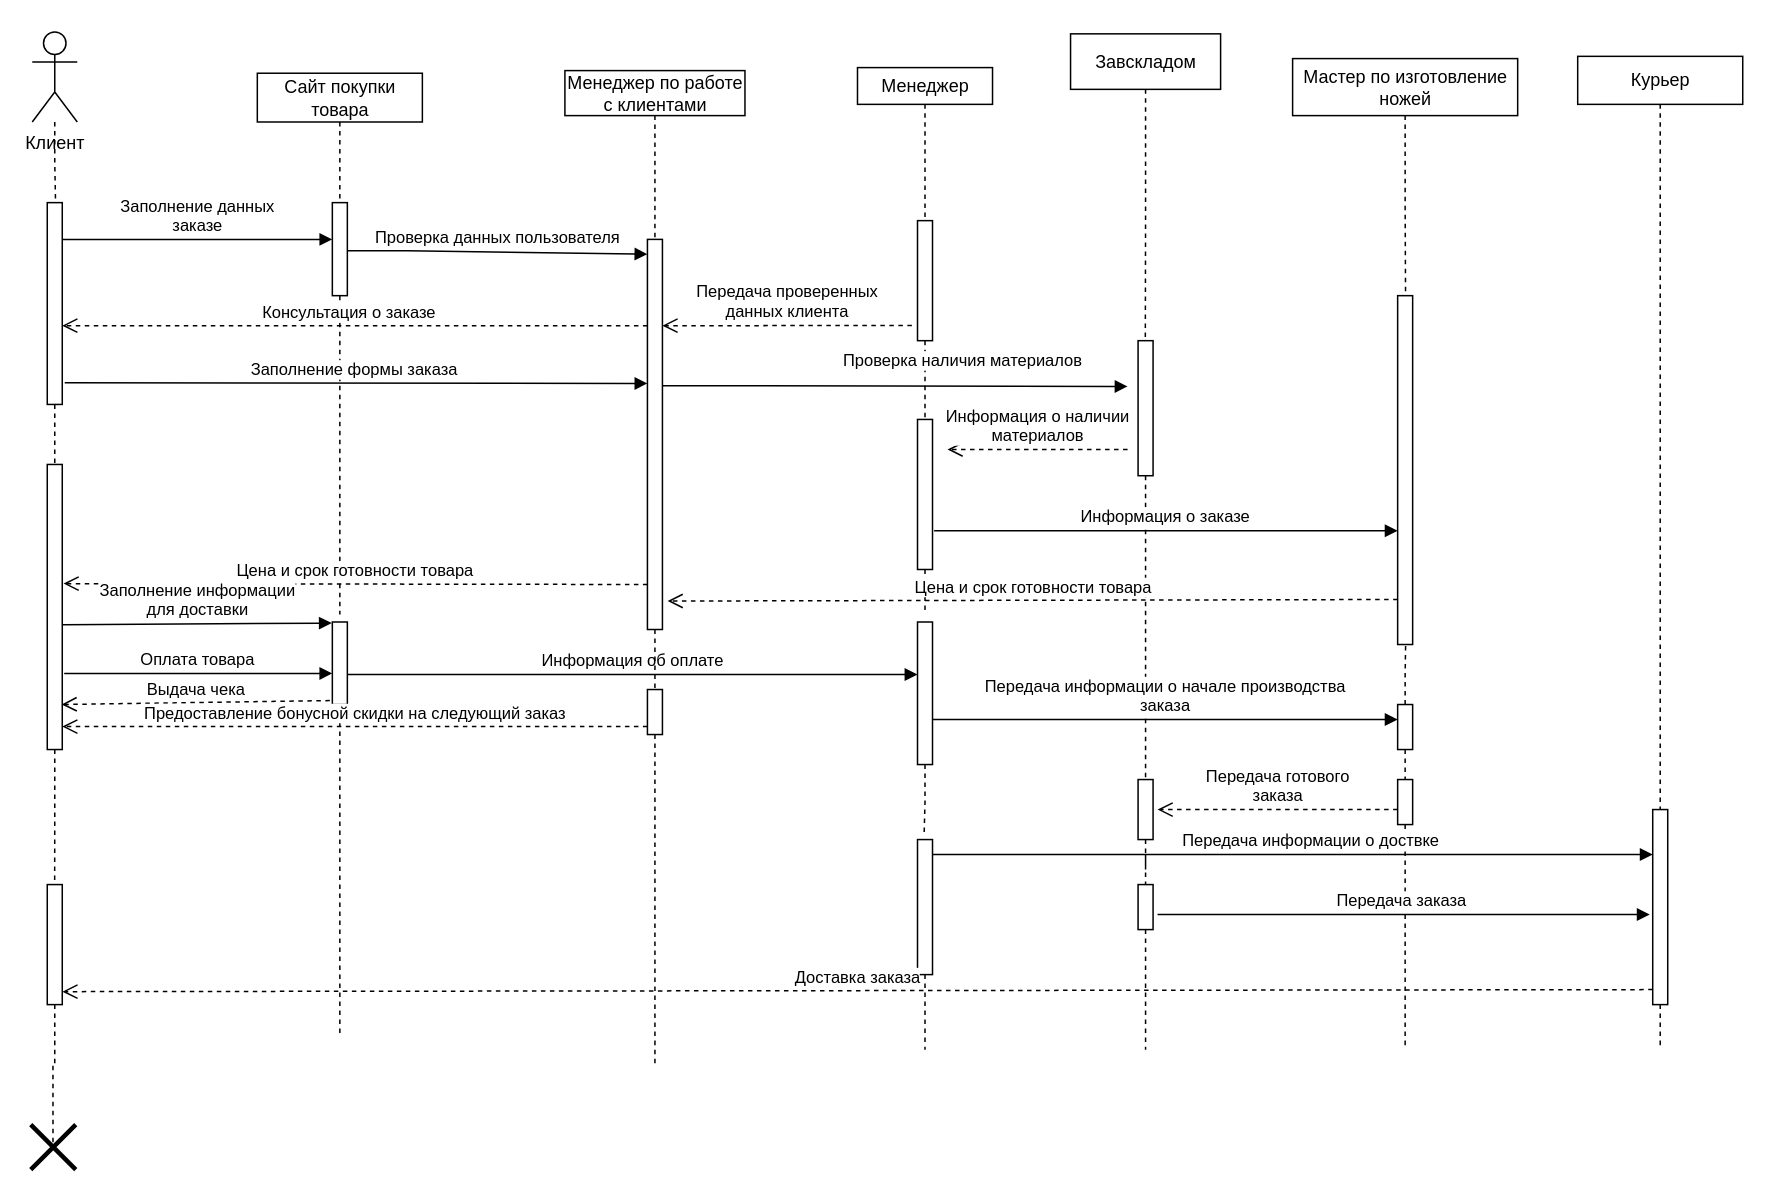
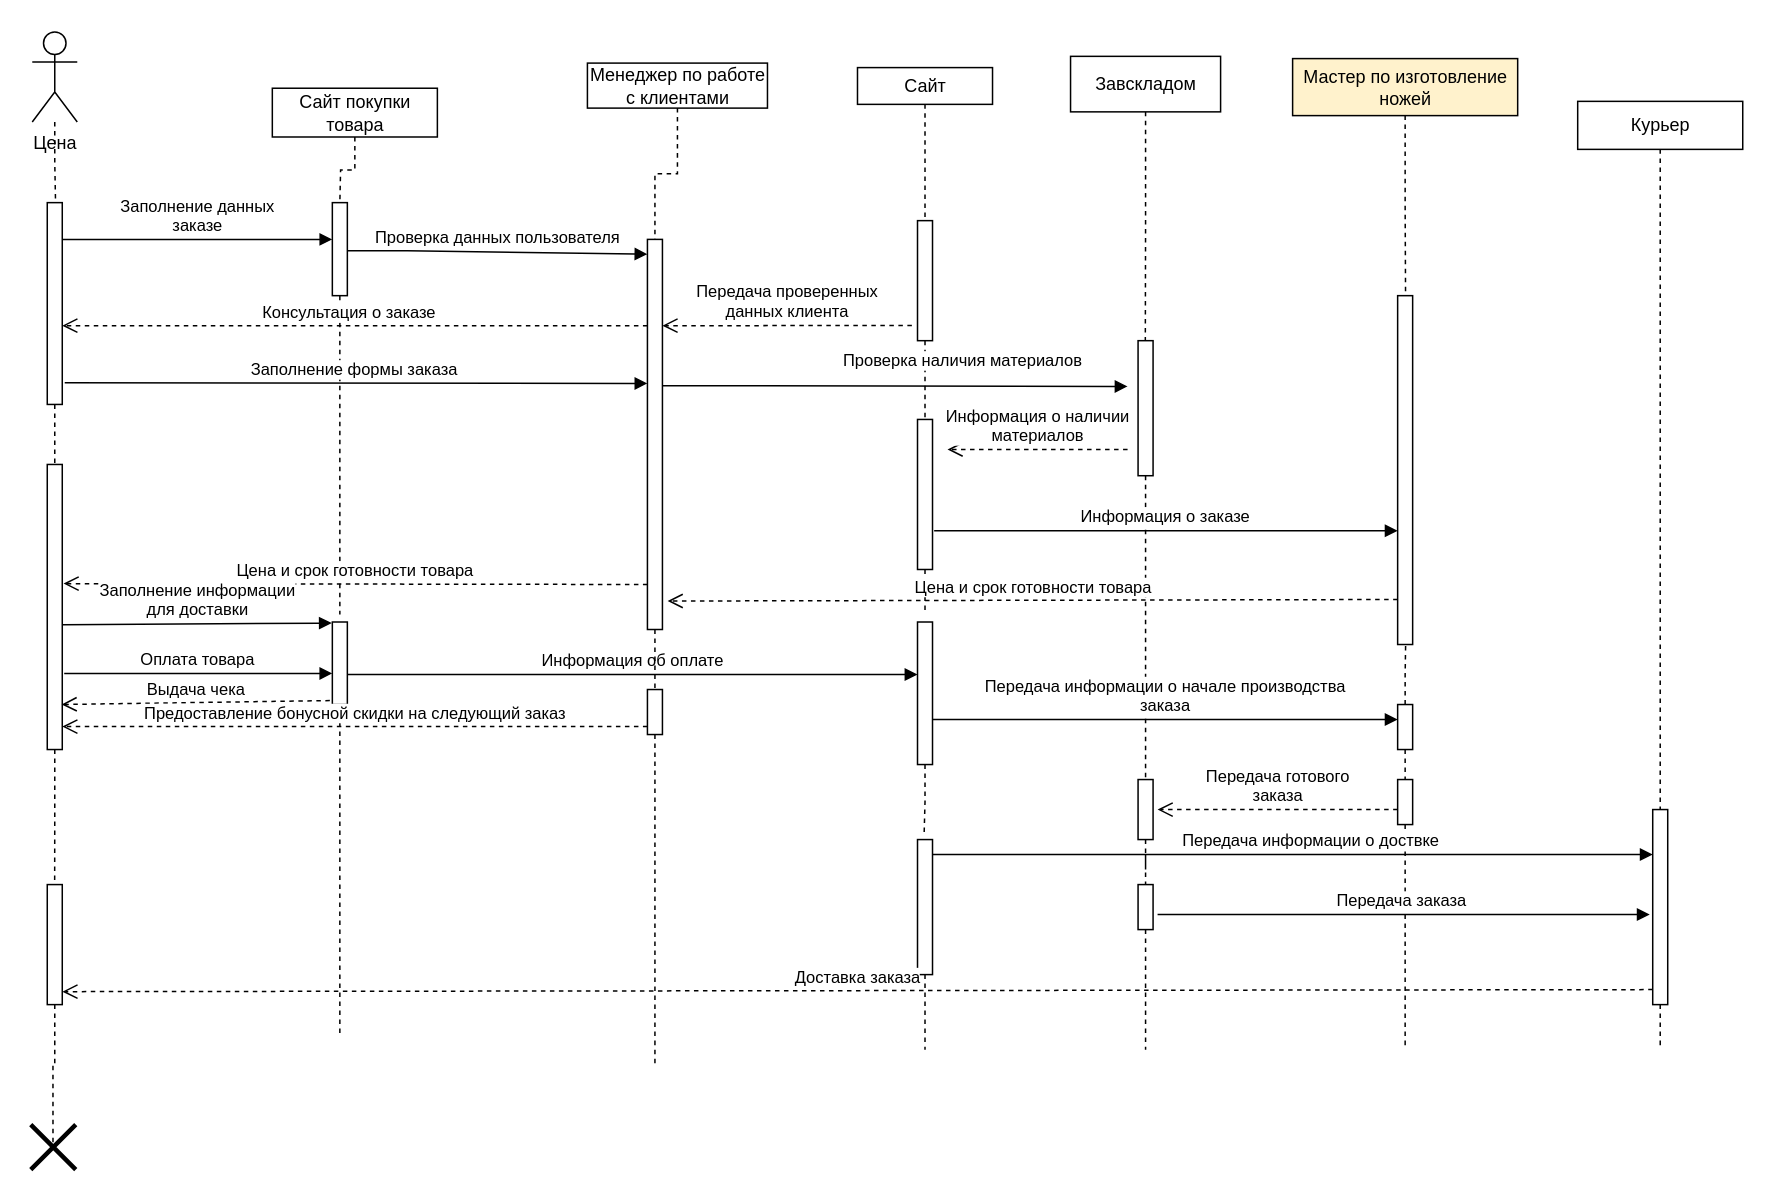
(1145, 62) -> (1145, 84)
(1660, 80) -> (1660, 125)
(926, 86) -> (926, 86)
(1405, 87) -> (1405, 87)
(655, 93) -> (677, 86)
(340, 98) -> (355, 113)
(56, 144) -> (56, 144)
